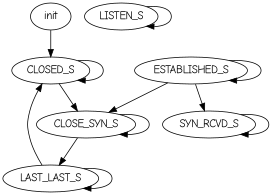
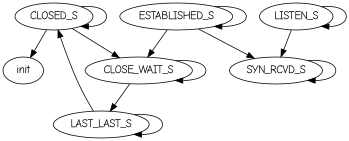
(51, 40) -> (40, 40)
none -> (288, 40)
(86, 124) -> (139, 70)
